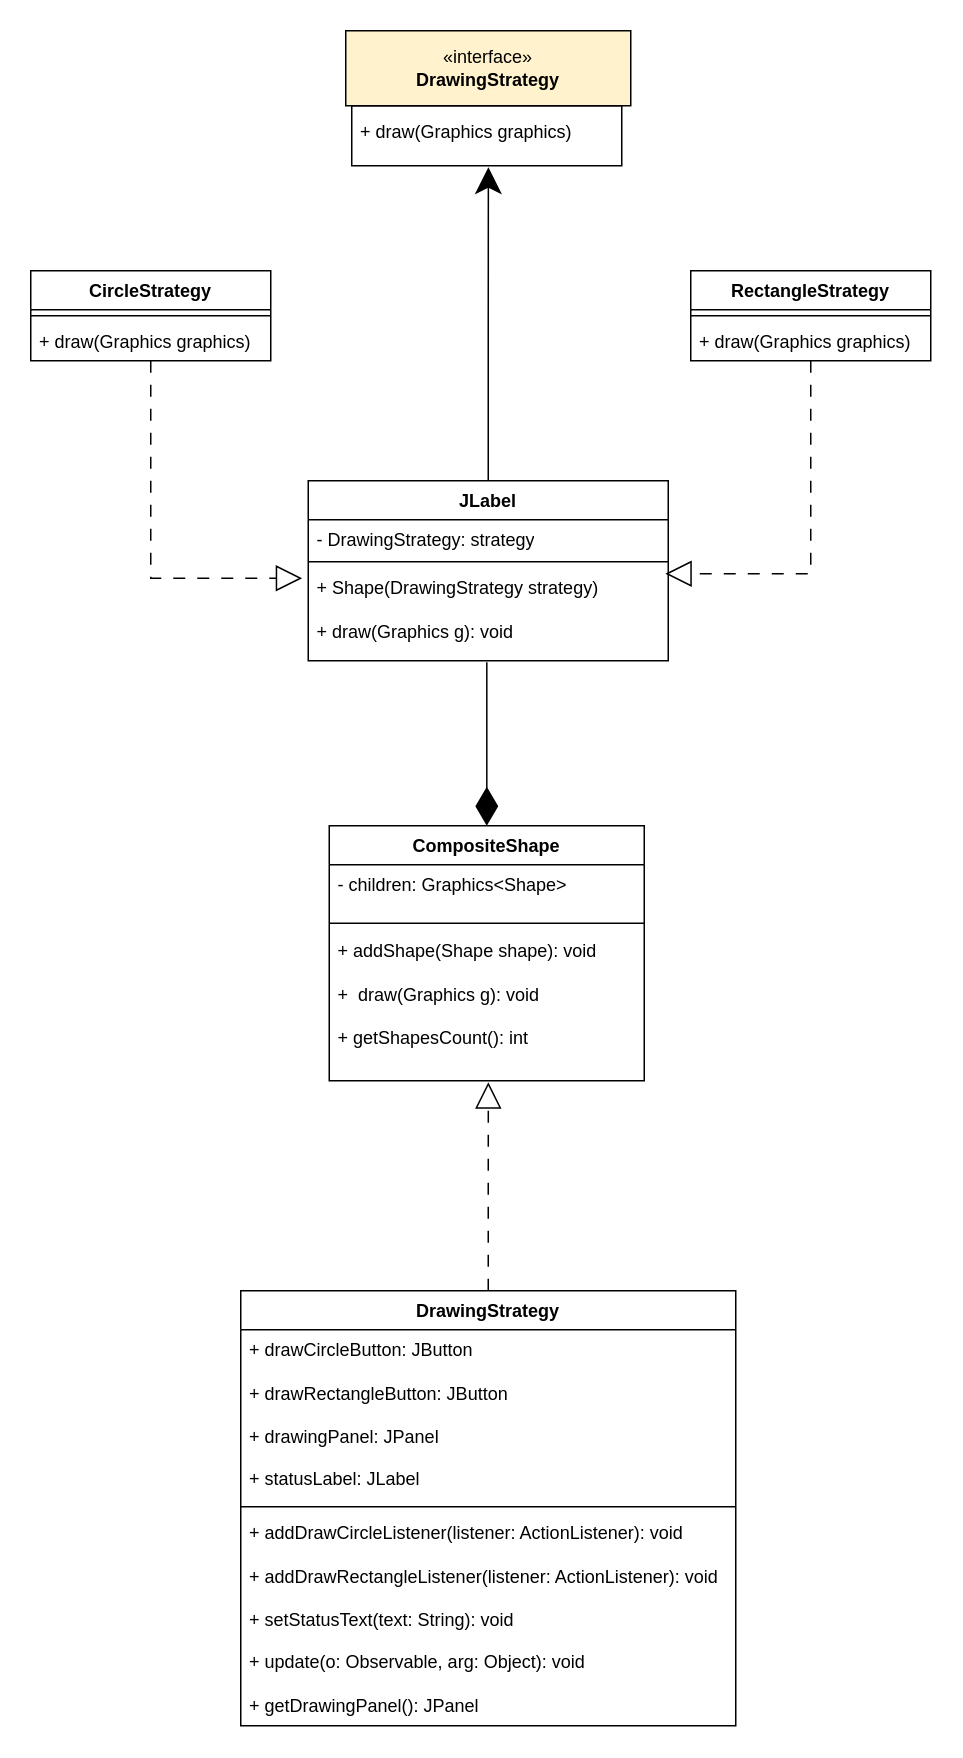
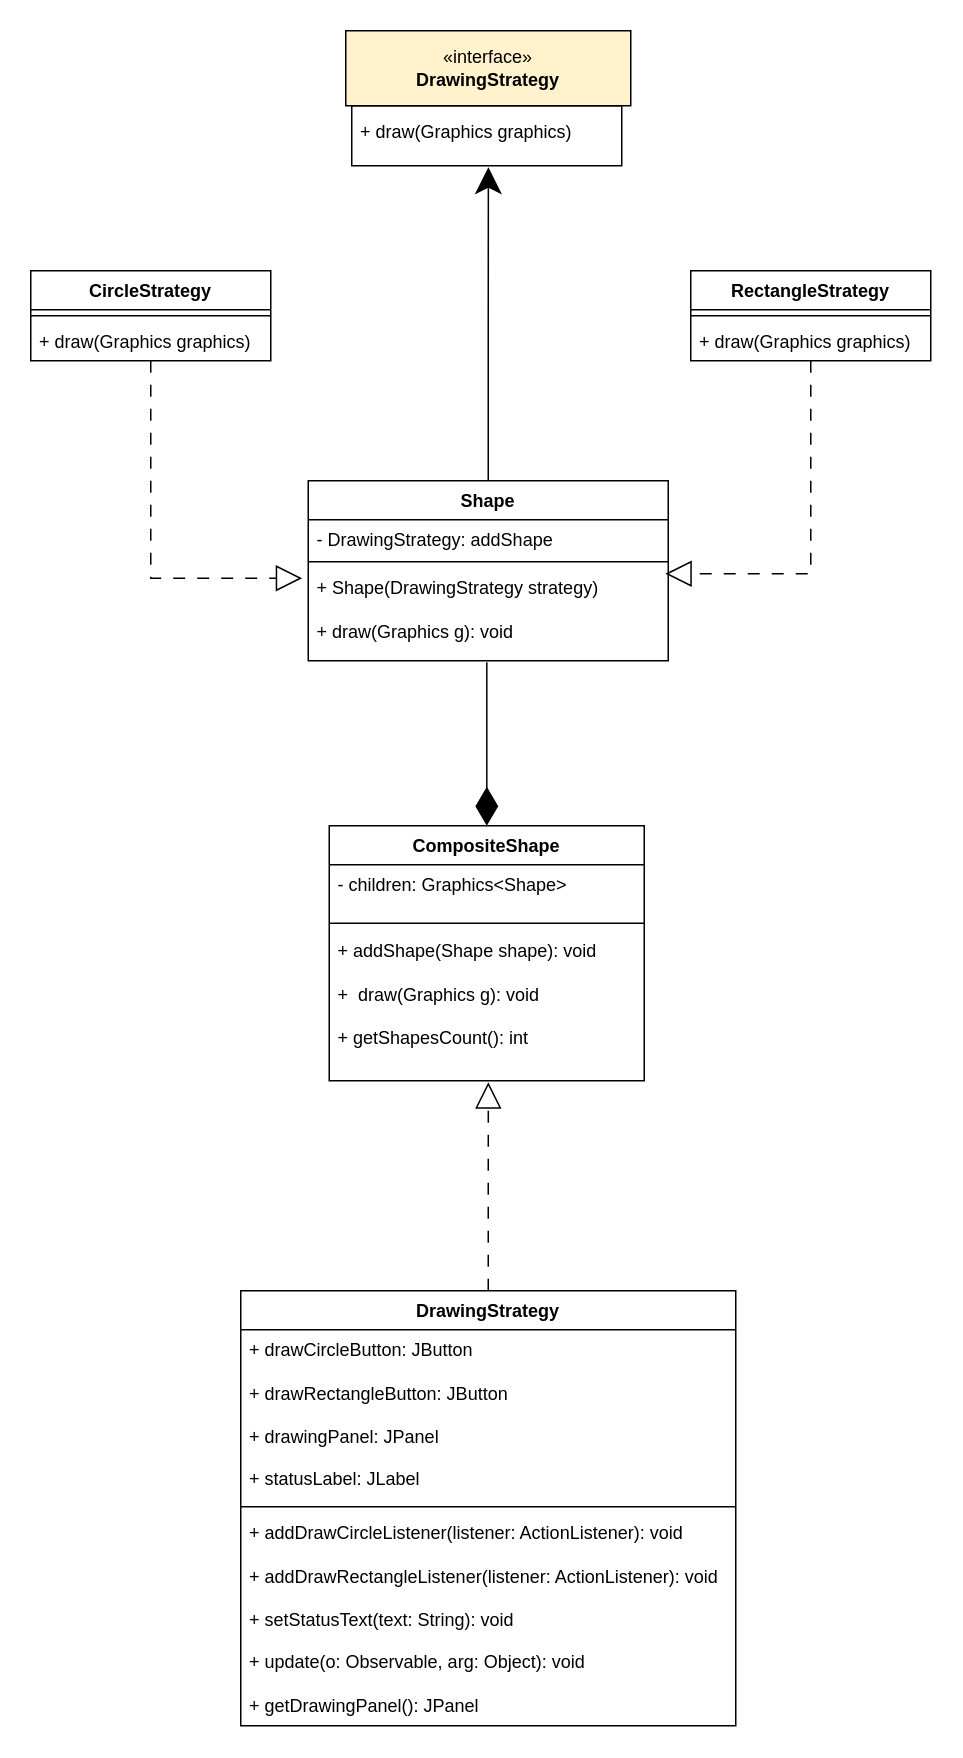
(488, 502) -> (488, 502)
(446, 541) -> (446, 541)
